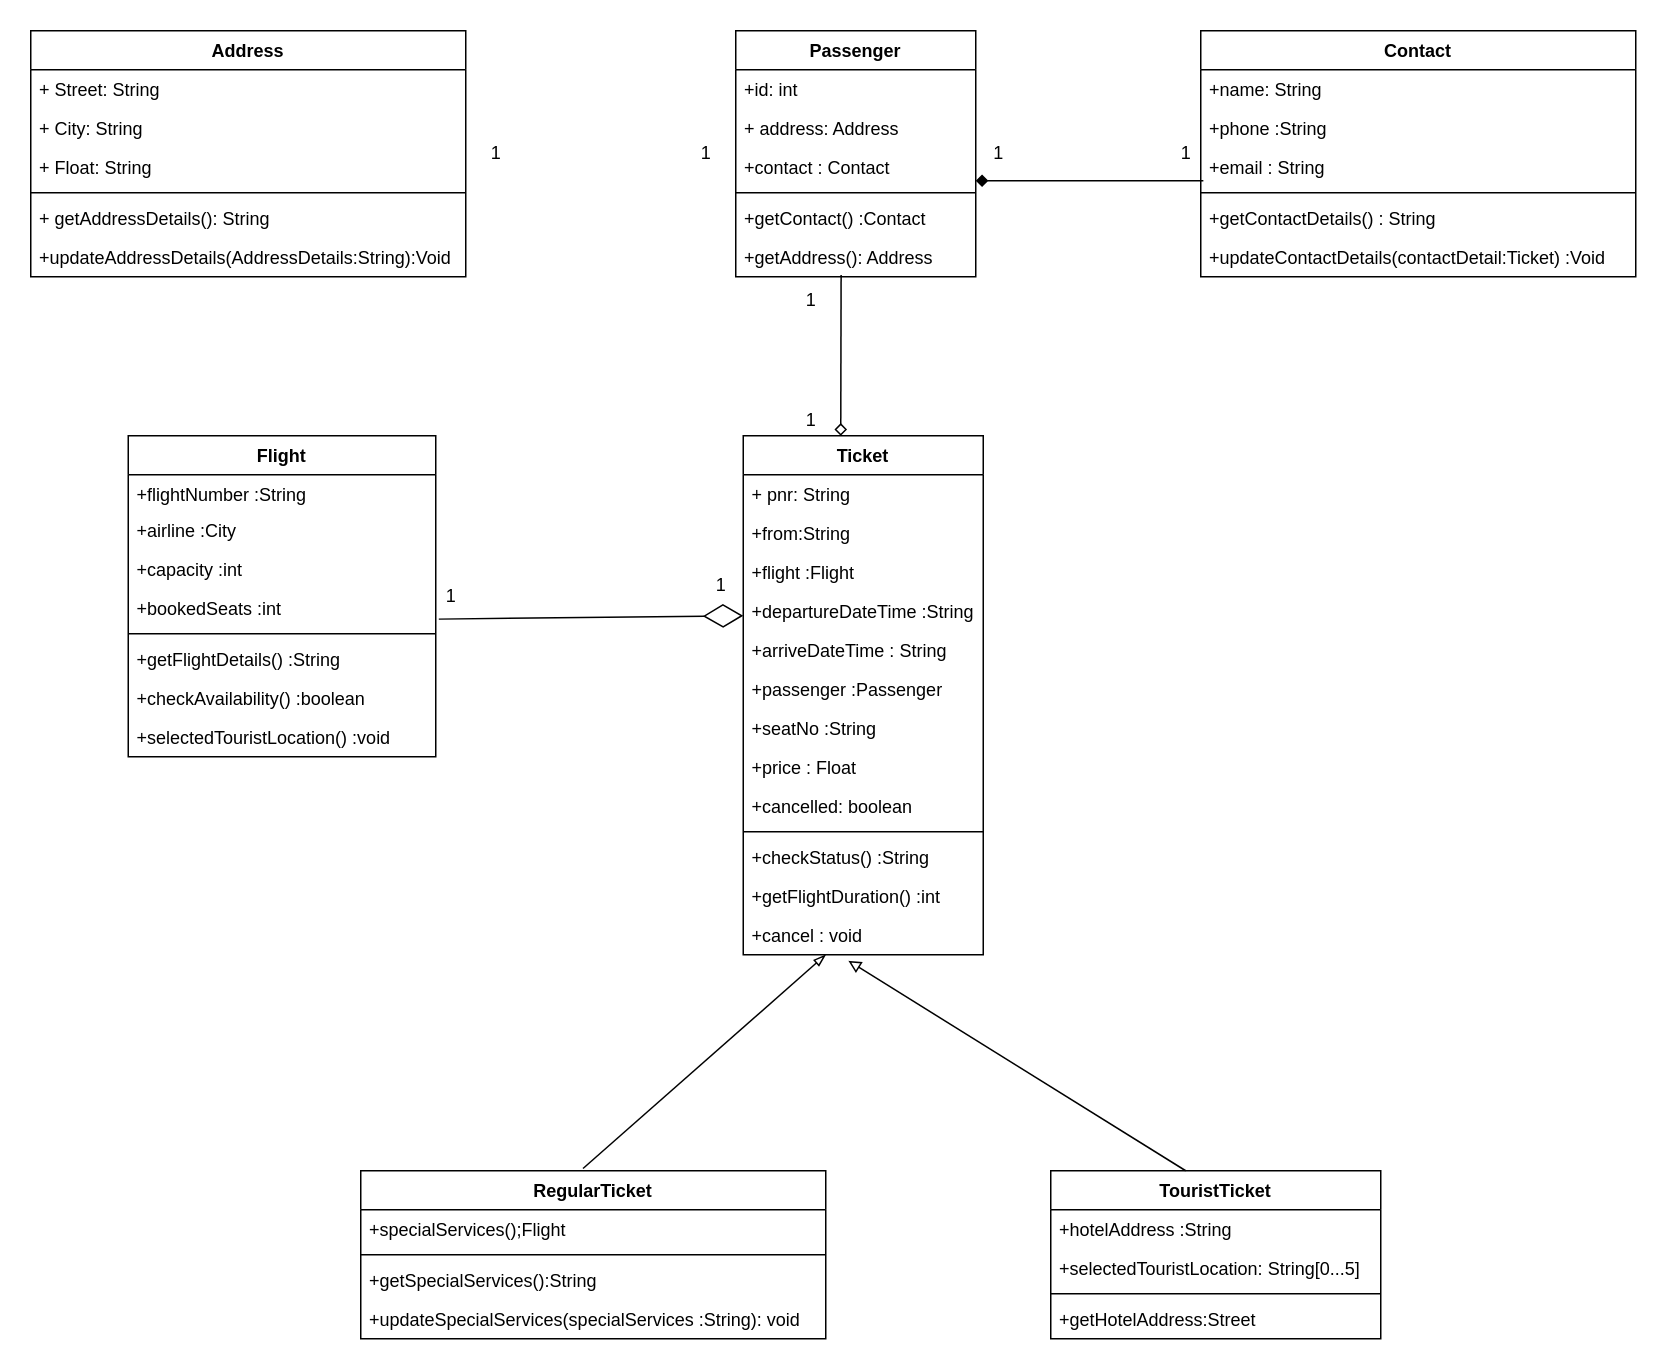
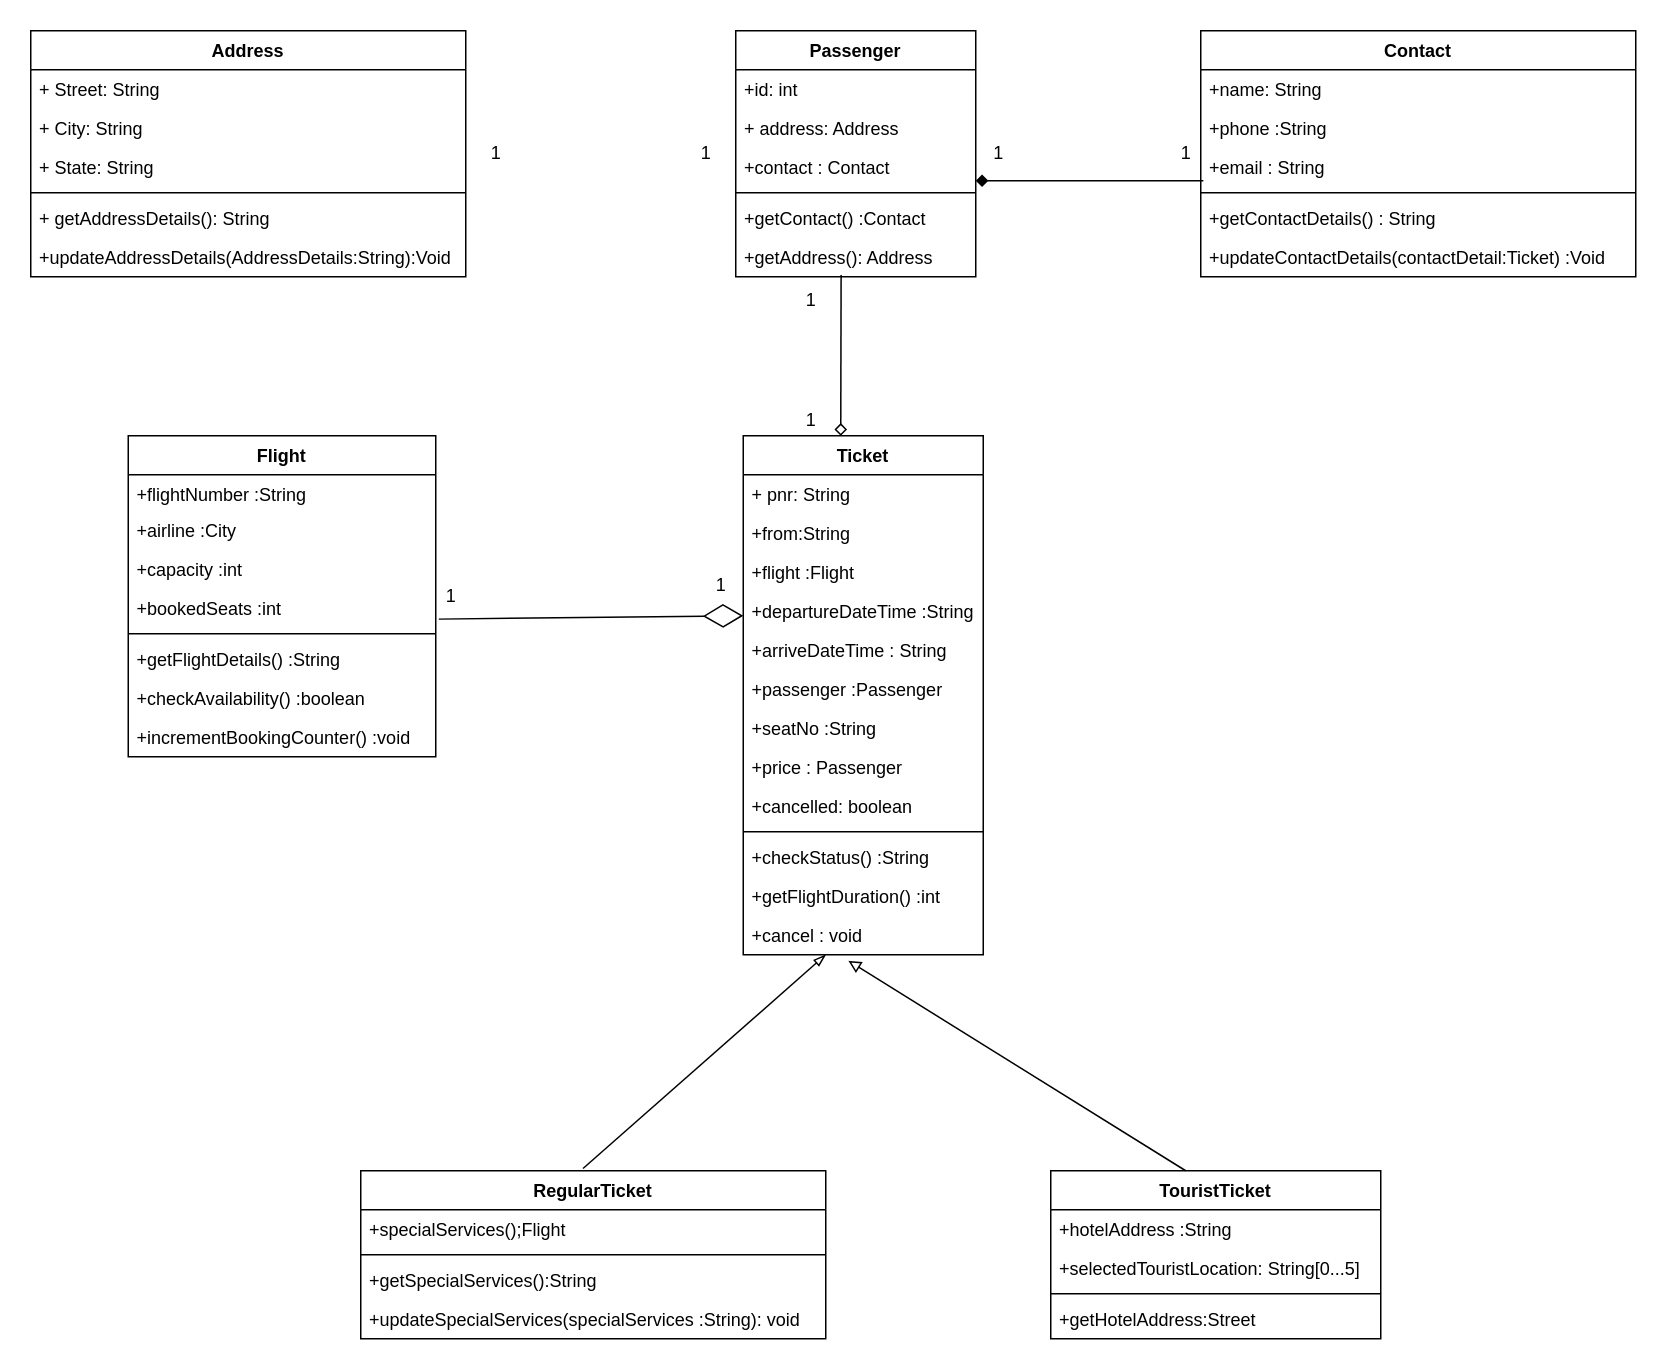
(103, 168) -> (105, 168)
(284, 738) -> (286, 738)
(810, 768) -> (833, 768)
